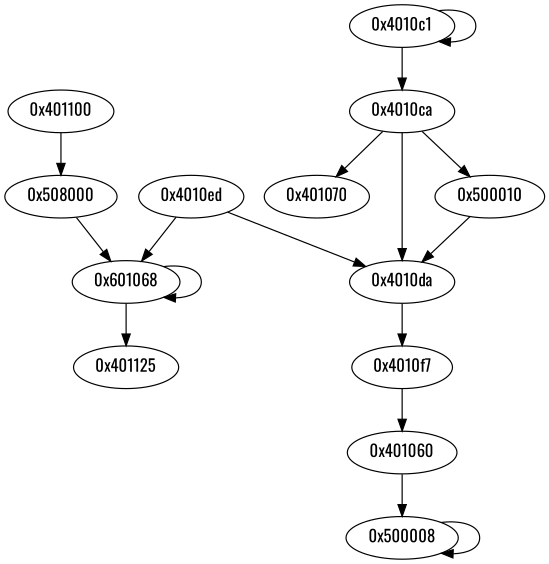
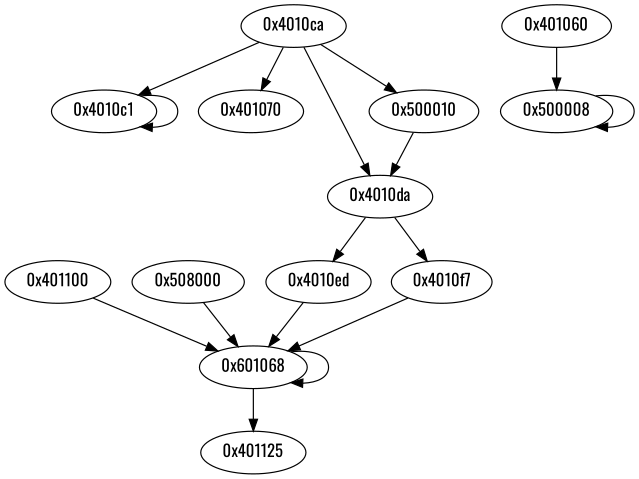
(402, 63) -> (204, 66)
(61, 148) -> (150, 322)
(291, 237) -> (353, 234)
(402, 404) -> (353, 322)
